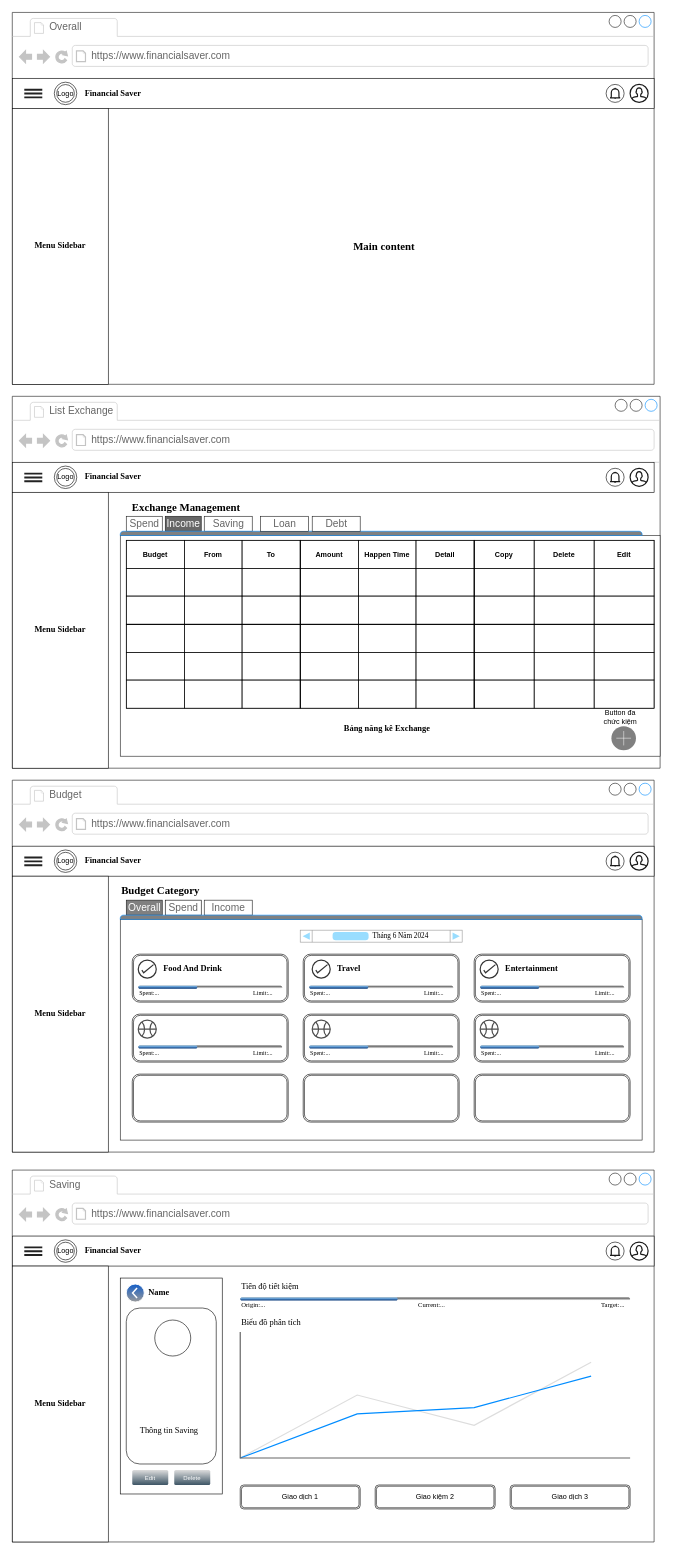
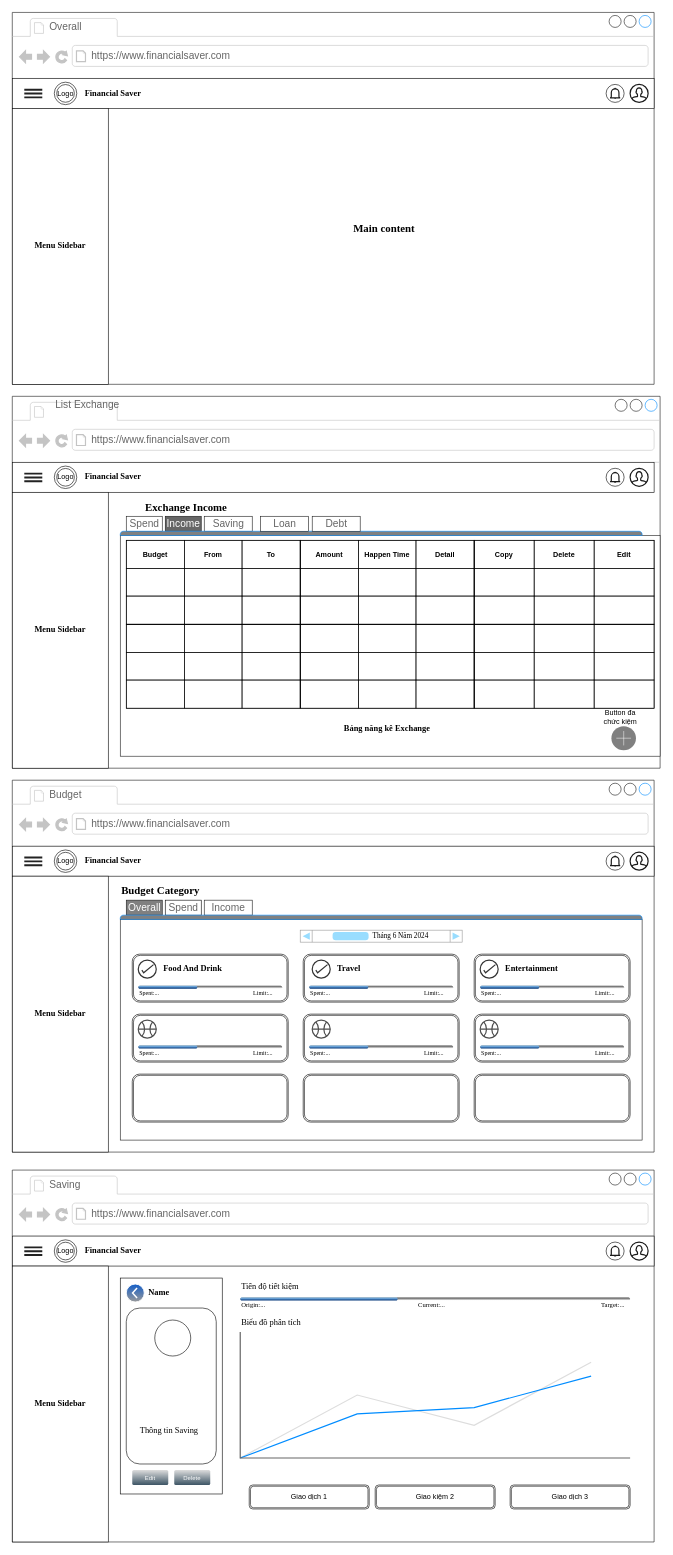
(384, 246) -> (384, 228)
(81, 411) -> (87, 405)
(186, 507) -> (186, 507)
(300, 1497) -> (309, 1497)
